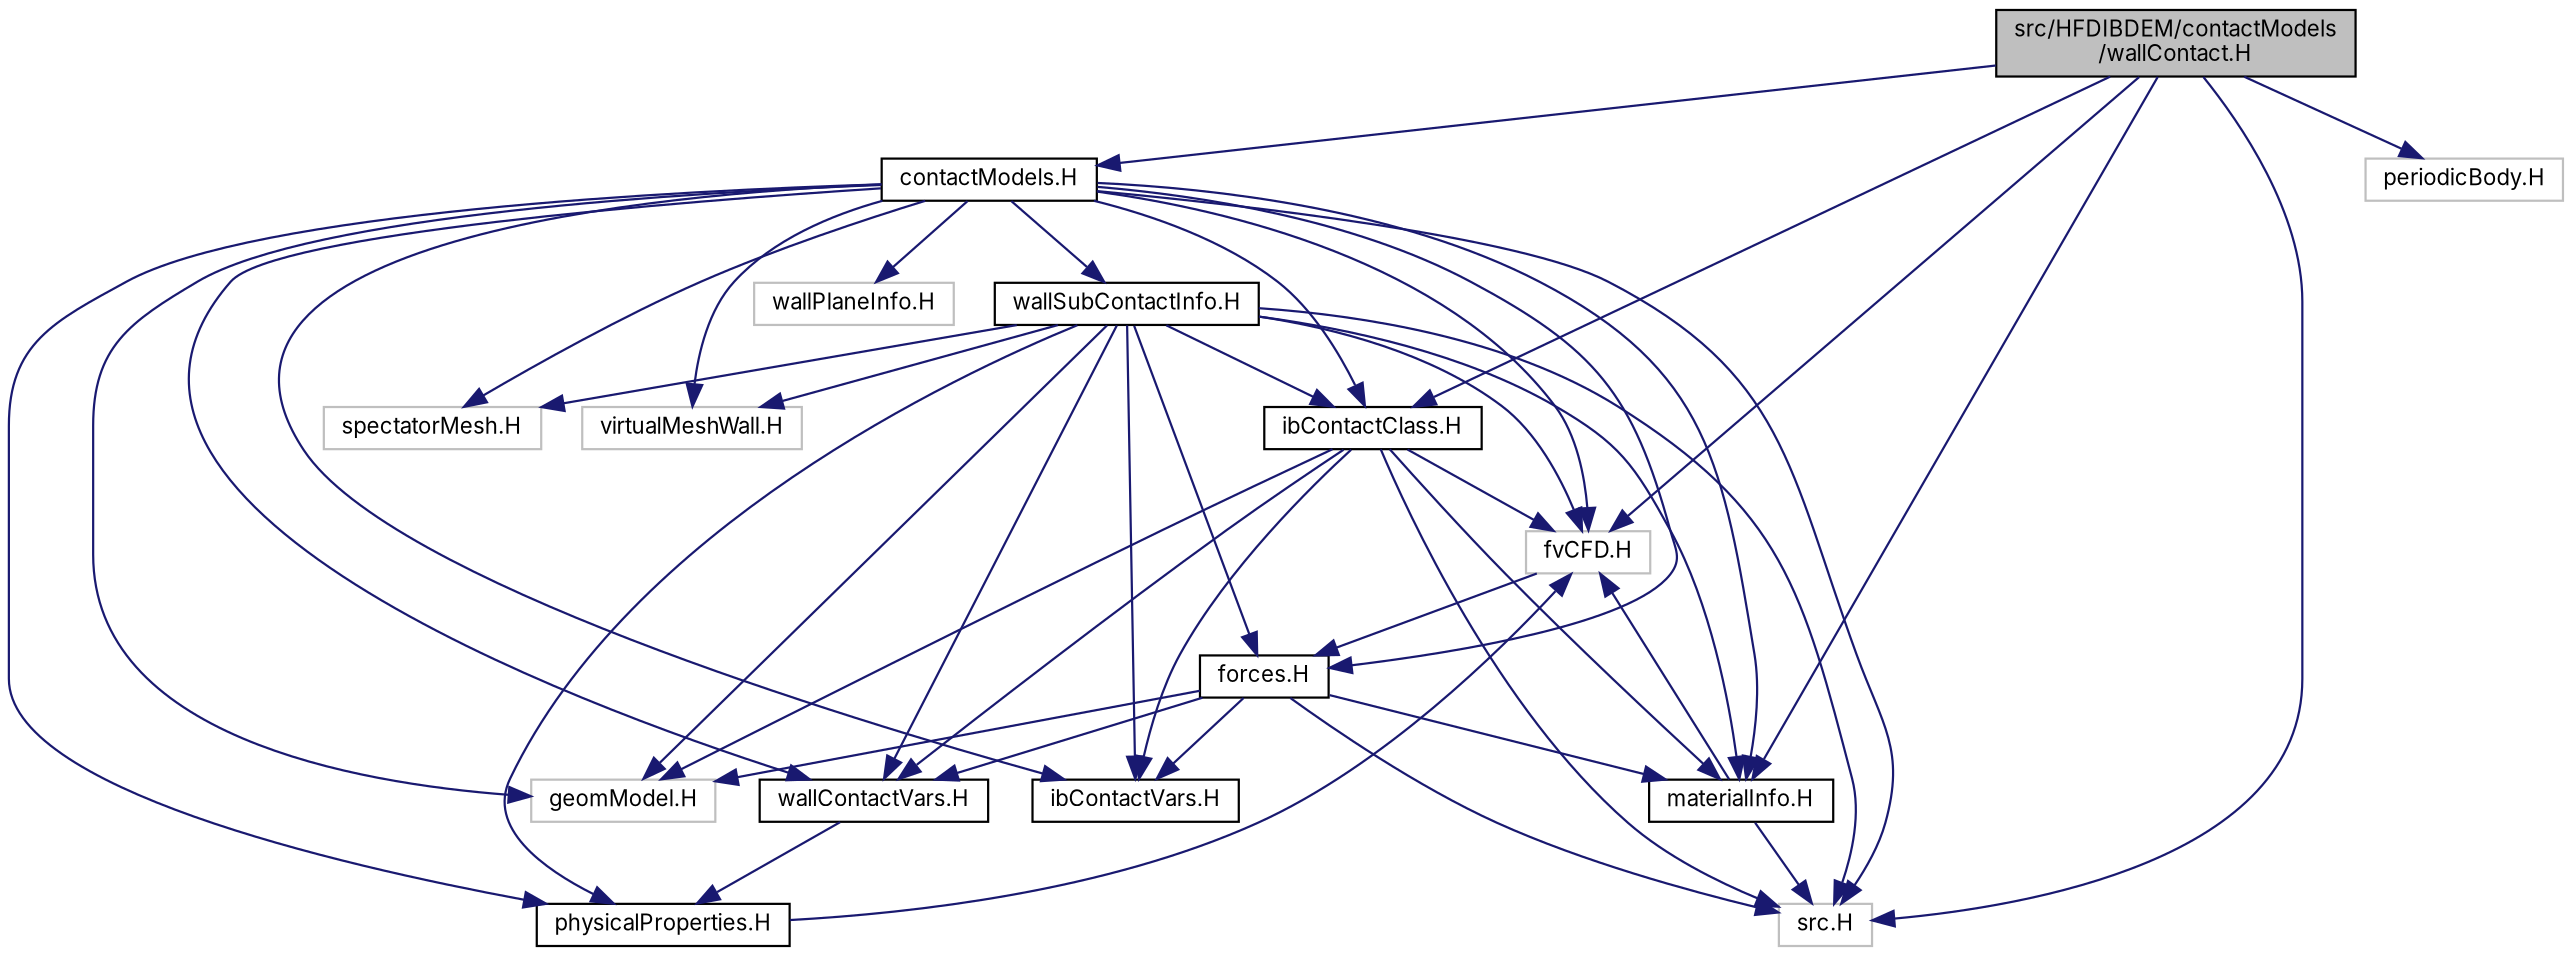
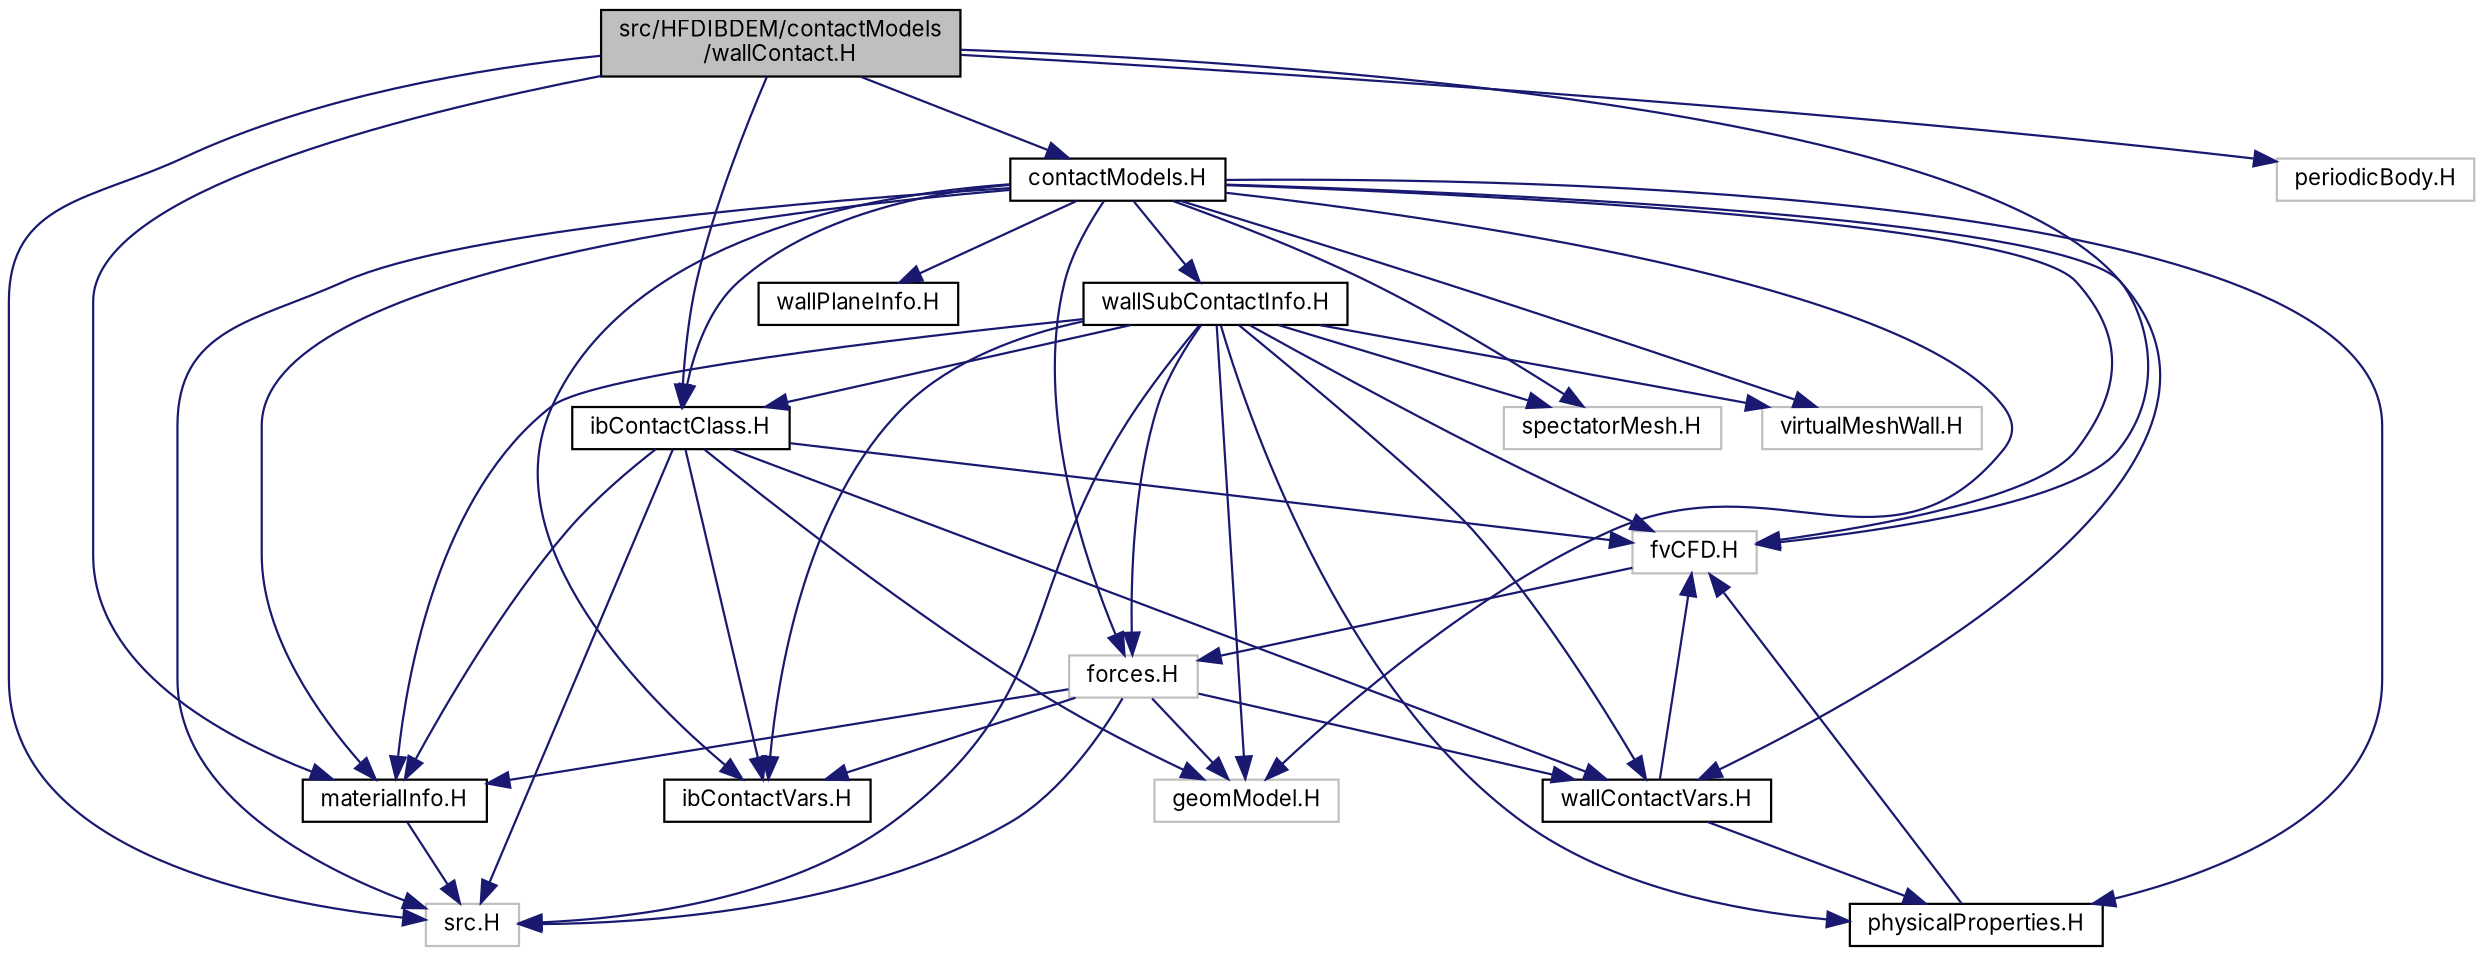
(854, 304) -> (858, 304)
(1264, 677) -> (1133, 677)
(1671, 686) -> (1674, 688)
